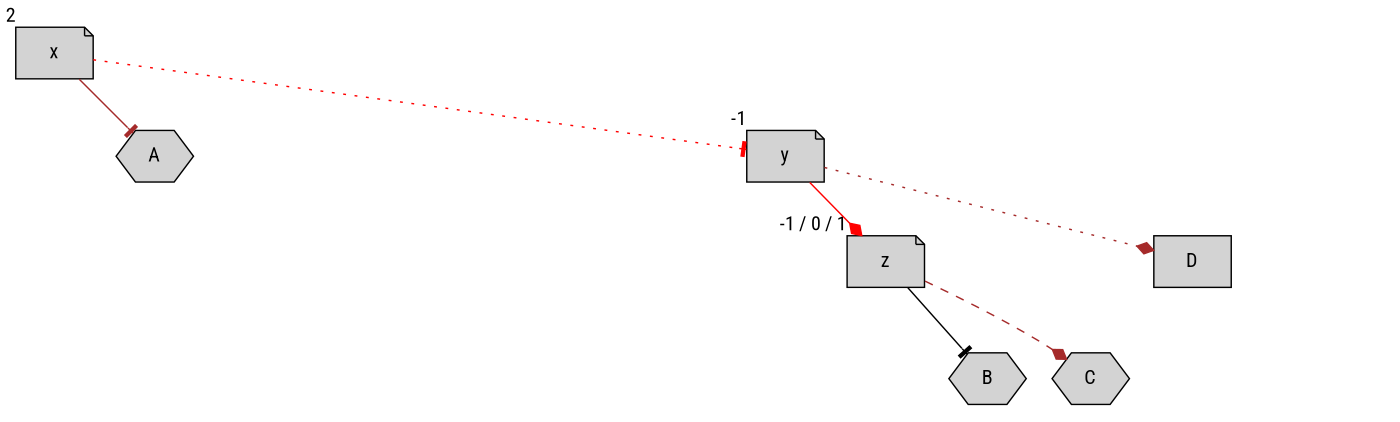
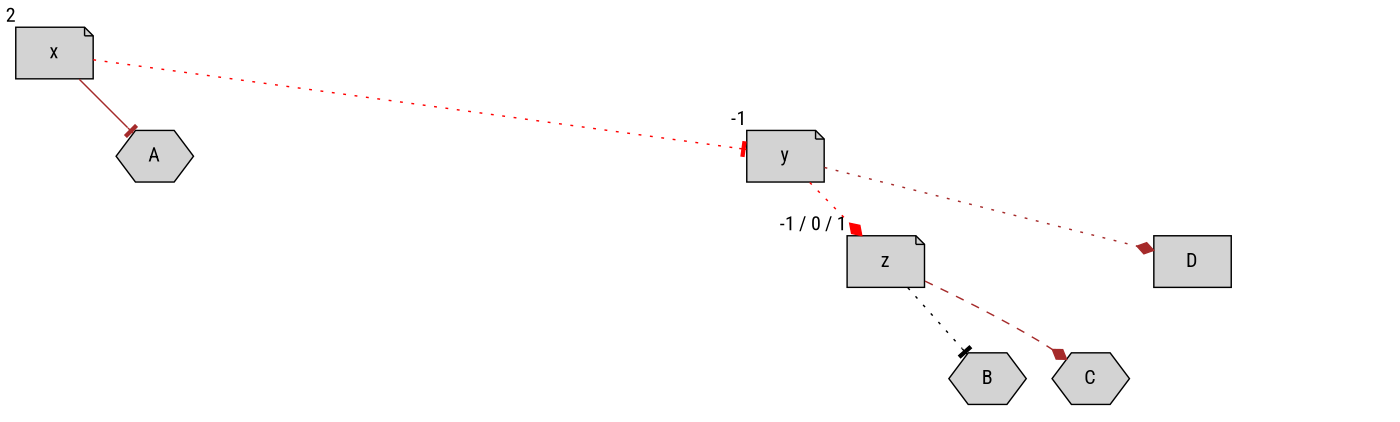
(830, 203) -> (830, 203)
(935, 318) -> (935, 318)
